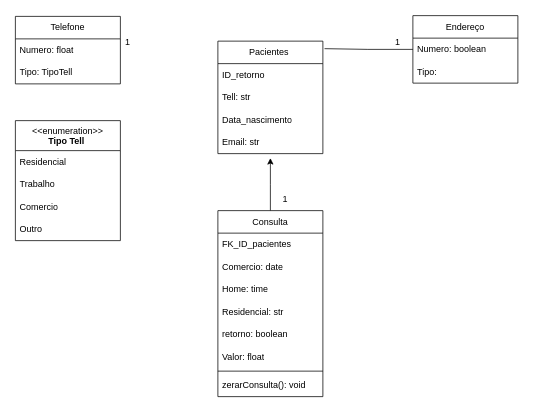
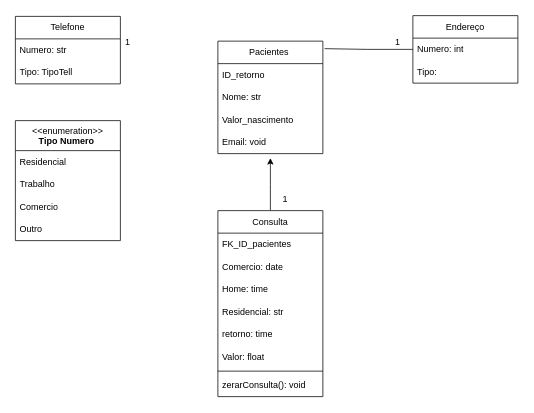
(452, 49) -> (442, 49)
(49, 50) -> (45, 50)
(240, 97) -> (243, 97)
(259, 120) -> (260, 120)
(68, 136) -> (68, 136)
(243, 142) -> (244, 142)
(259, 334) -> (252, 334)
